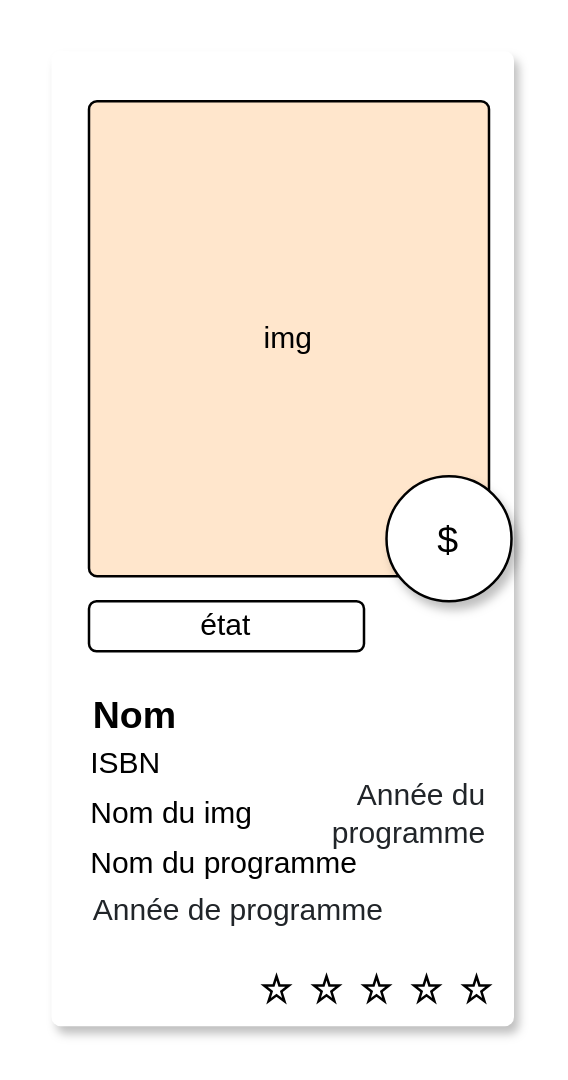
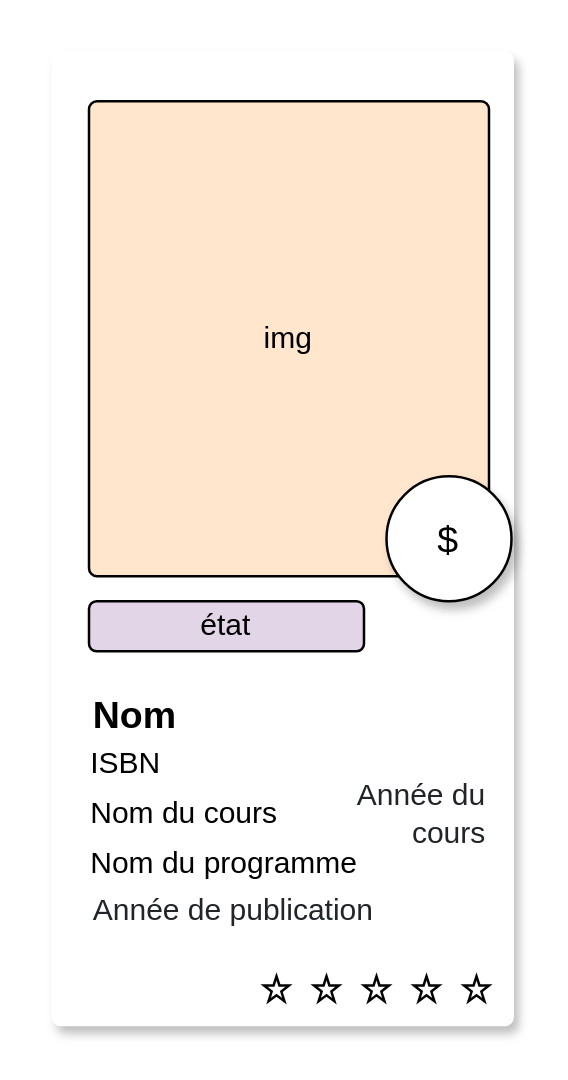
(226, 626) -> (226, 626)
(164, 814) -> (184, 814)
(411, 814) -> (423, 814)
(237, 911) -> (242, 911)
